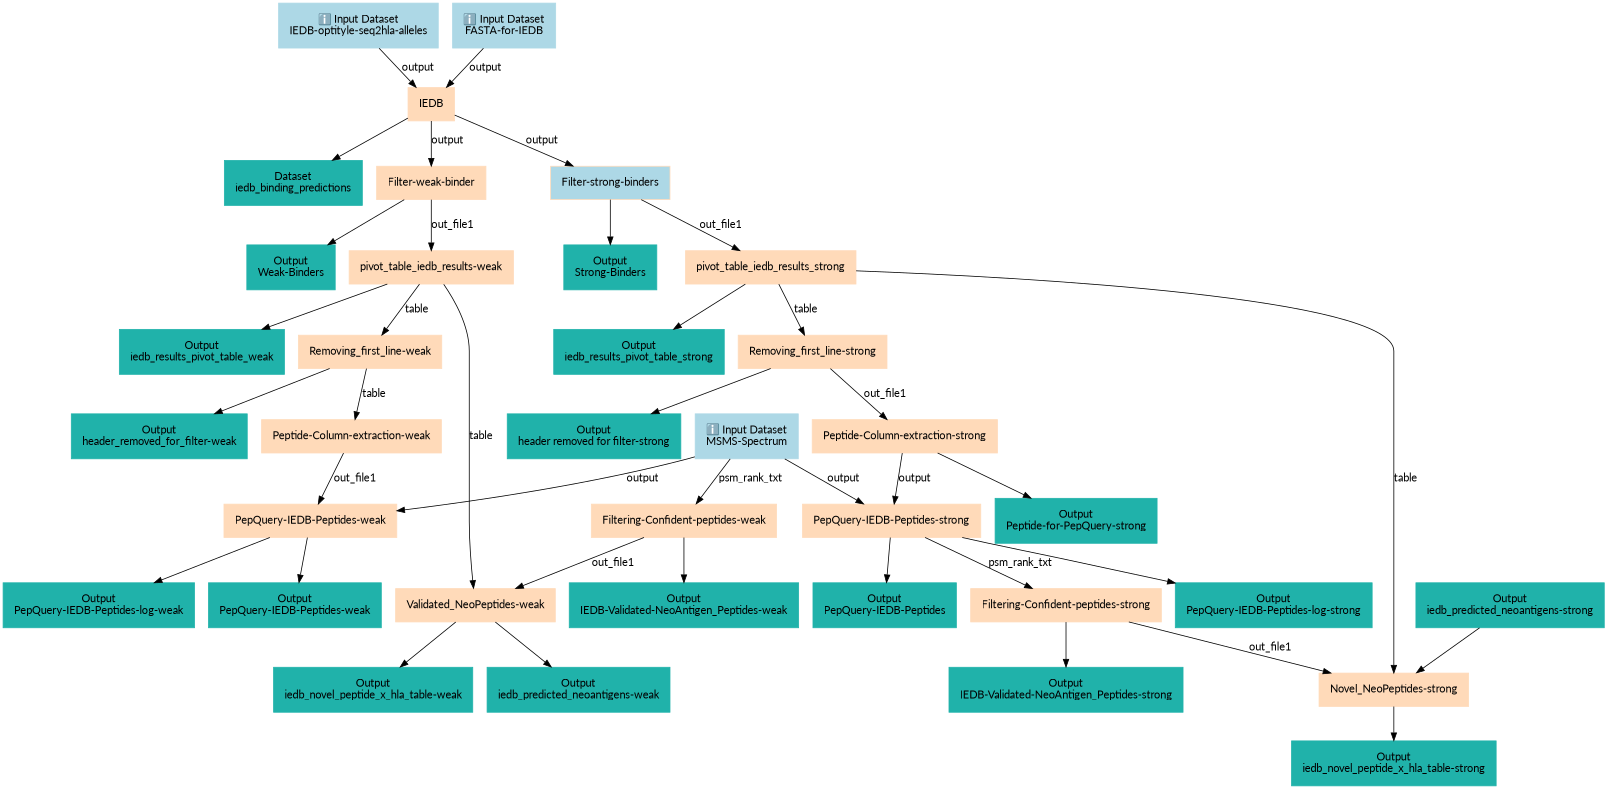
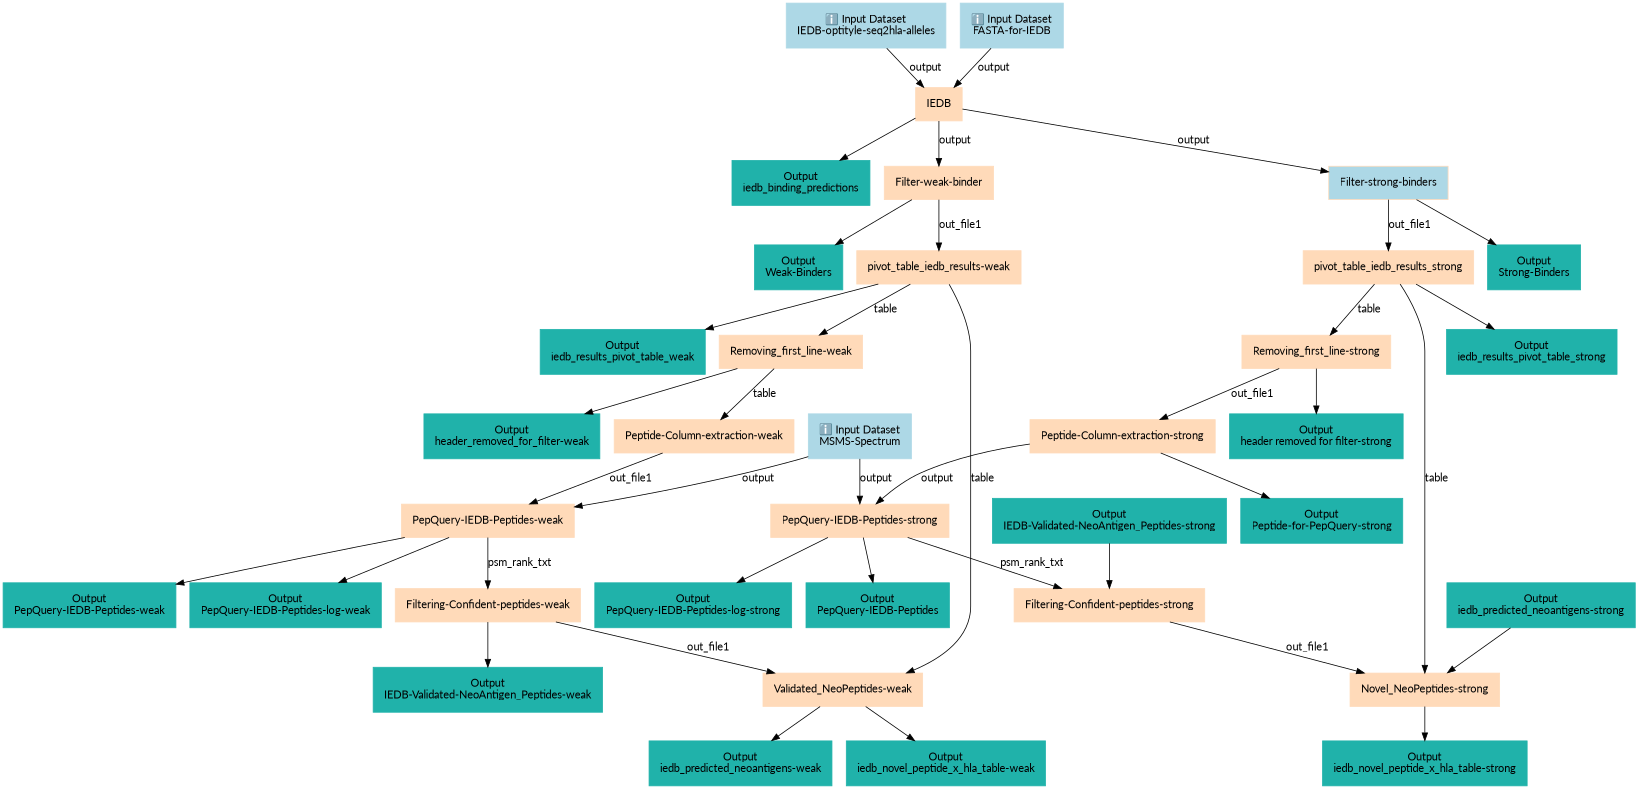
(293, 183) -> (801, 183)
(716, 478) -> (488, 559)
(1066, 641) -> (1109, 562)
